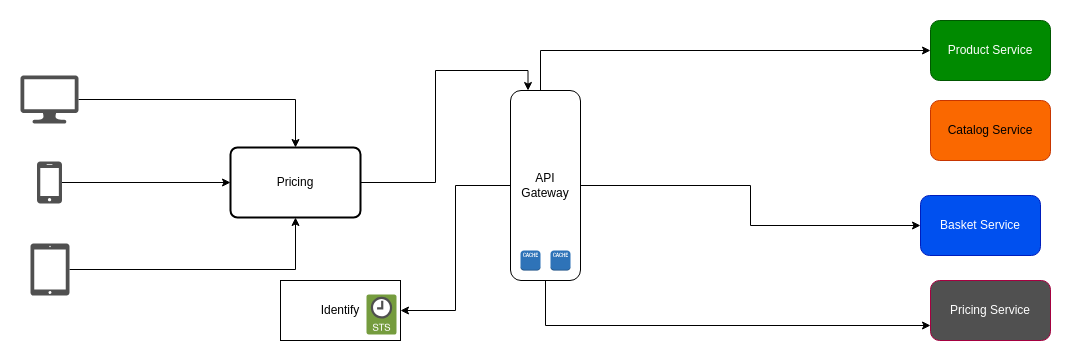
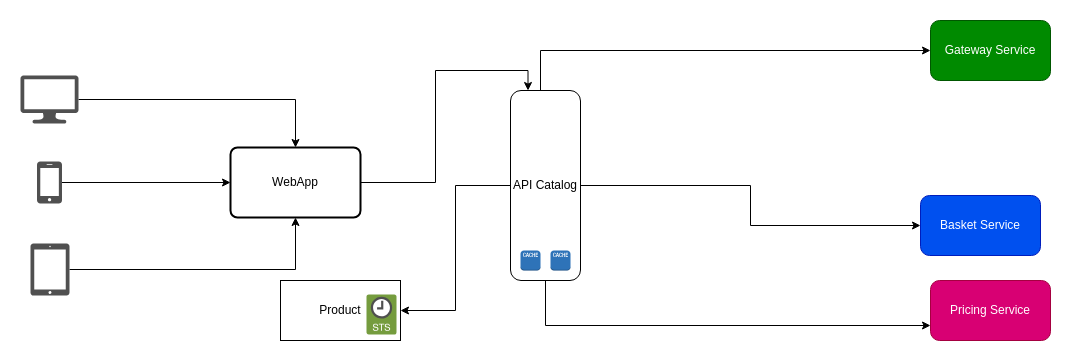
(991, 51) -> (991, 51)
(991, 131) -> none
(296, 183) -> (296, 183)
(546, 186) -> (546, 186)
(341, 311) -> (341, 311)
(991, 311) -> (991, 311)
